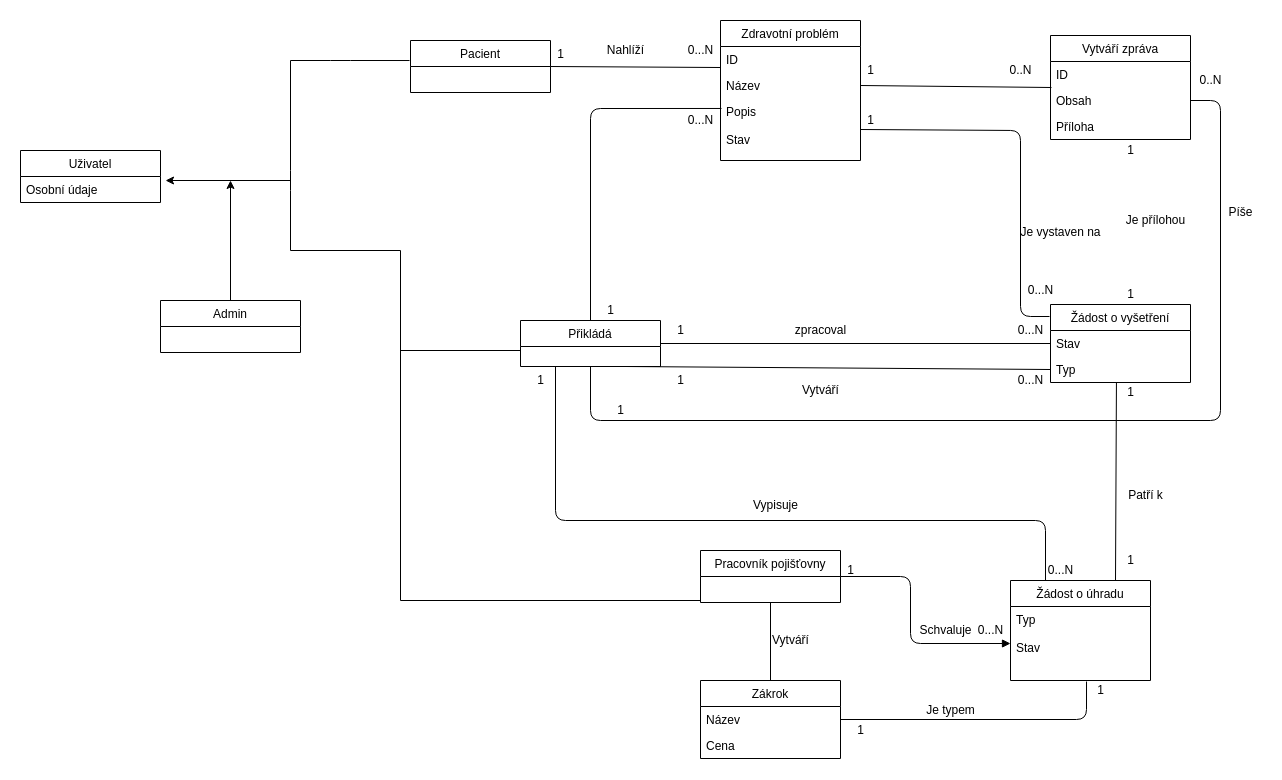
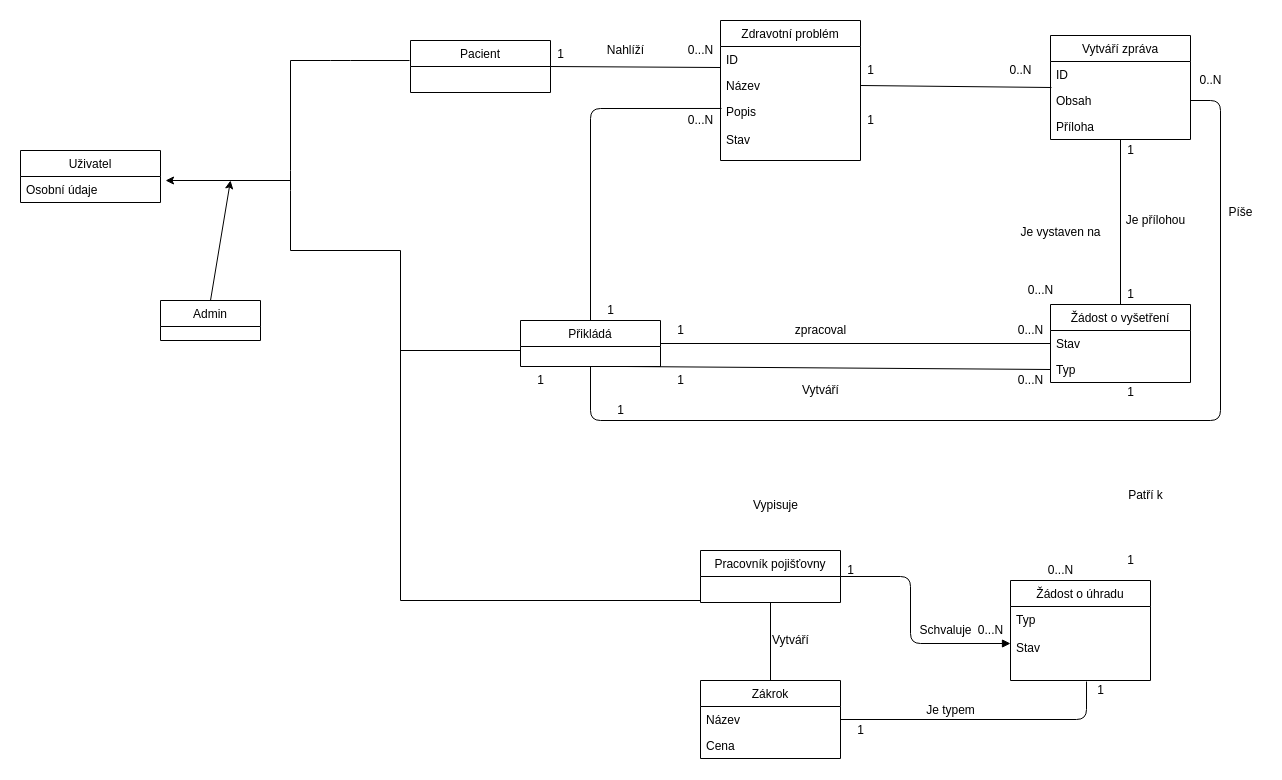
(1021, 157) -> none
none -> (1121, 222)
(231, 327) -> (211, 321)
(1116, 481) -> none
(753, 521) -> none
